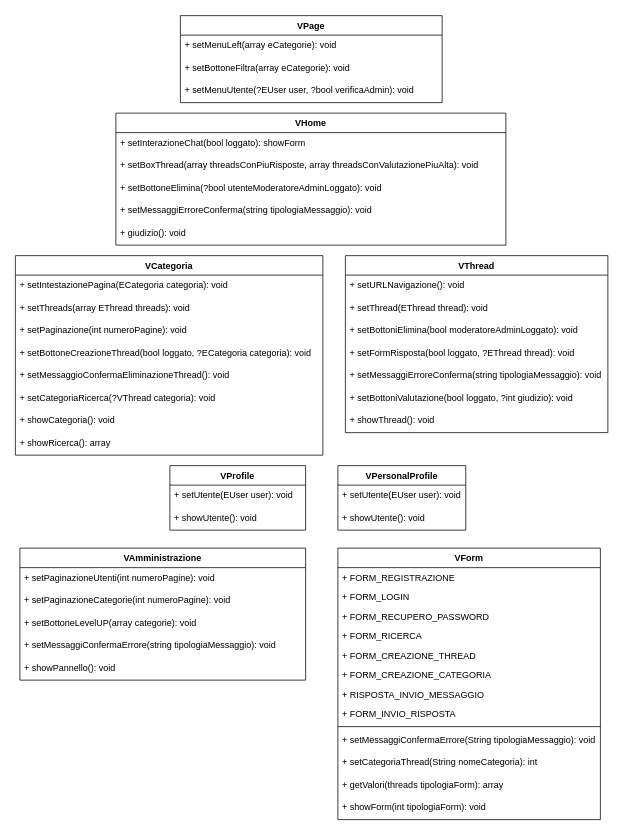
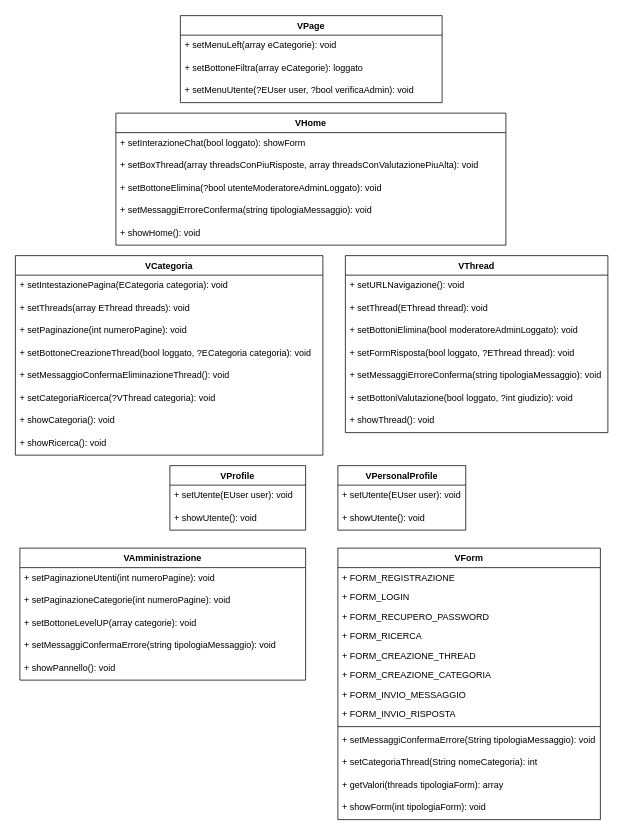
(281, 68) -> (289, 68)
(157, 233) -> (161, 233)
(70, 443) -> (67, 443)
(406, 695) -> (396, 695)
